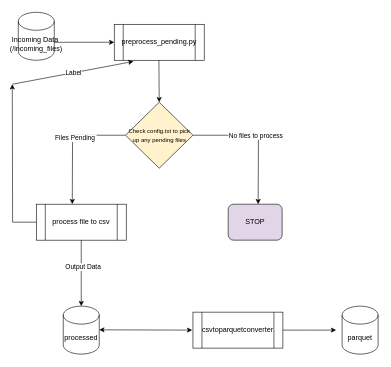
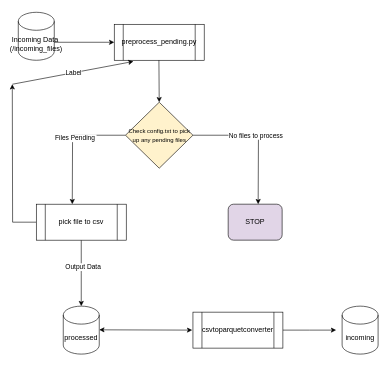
(81, 222) -> (81, 222)
(360, 338) -> (360, 338)
